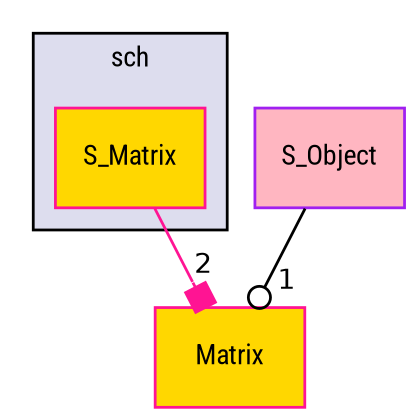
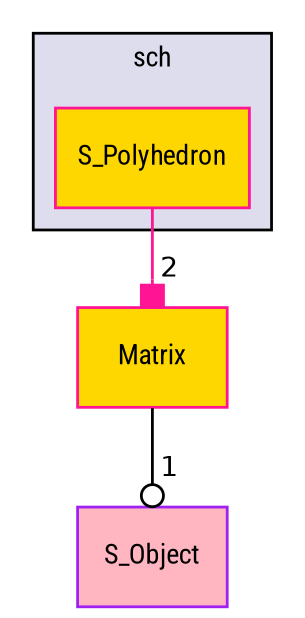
(130, 158) -> (152, 158)
(285, 248) -> (152, 446)
